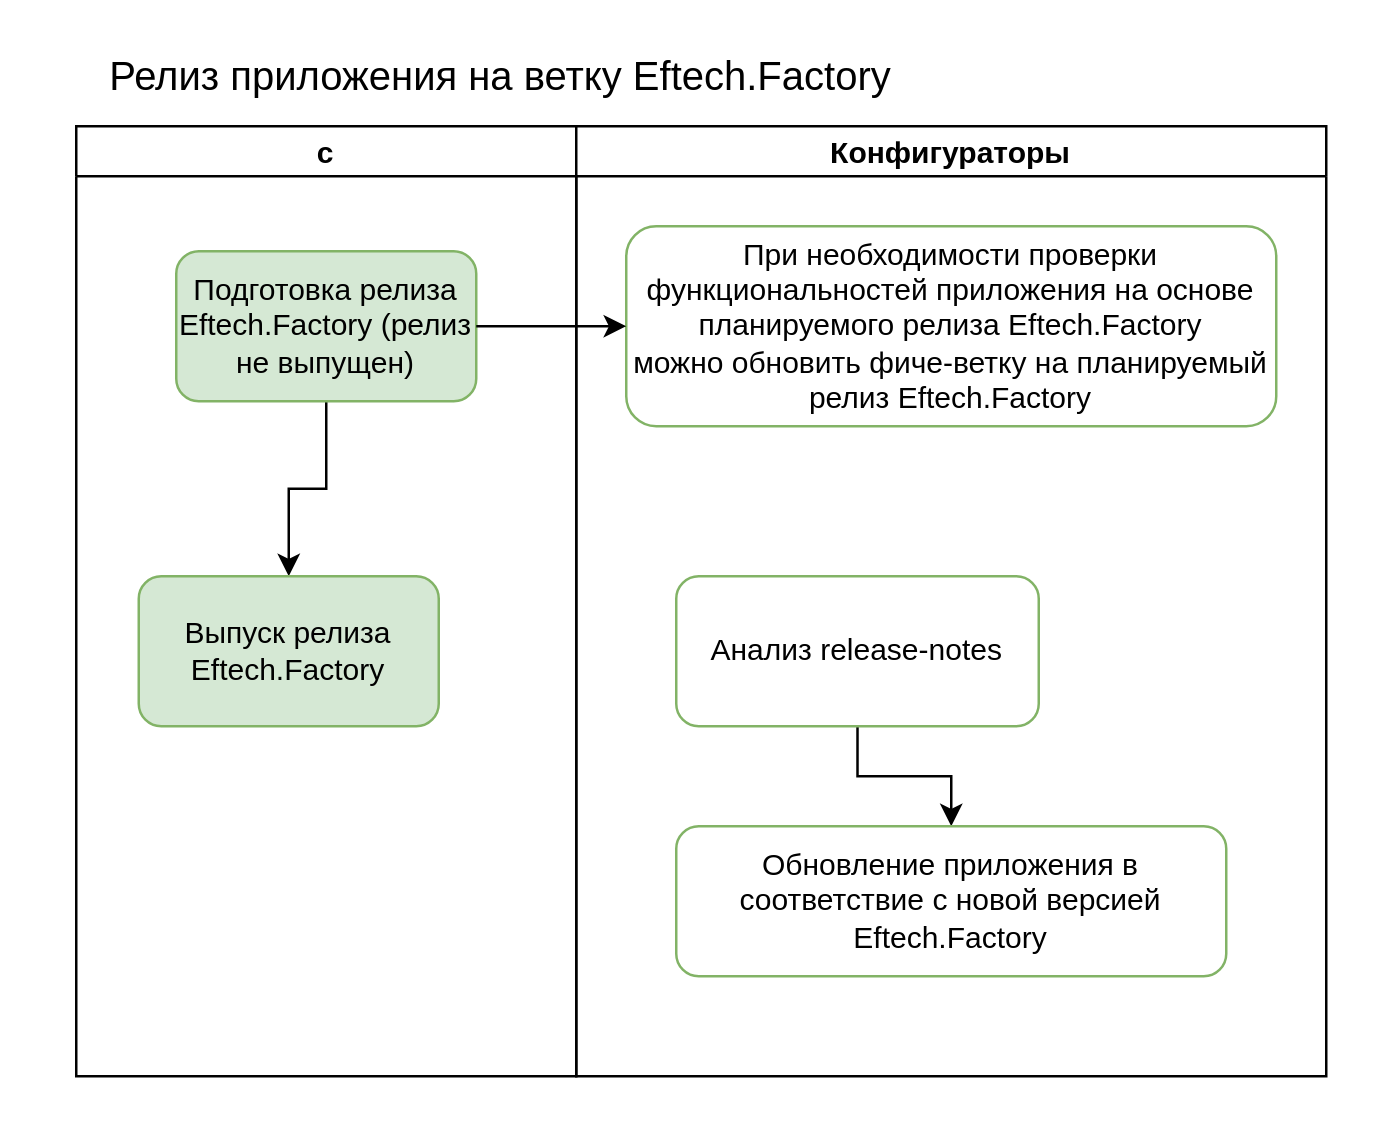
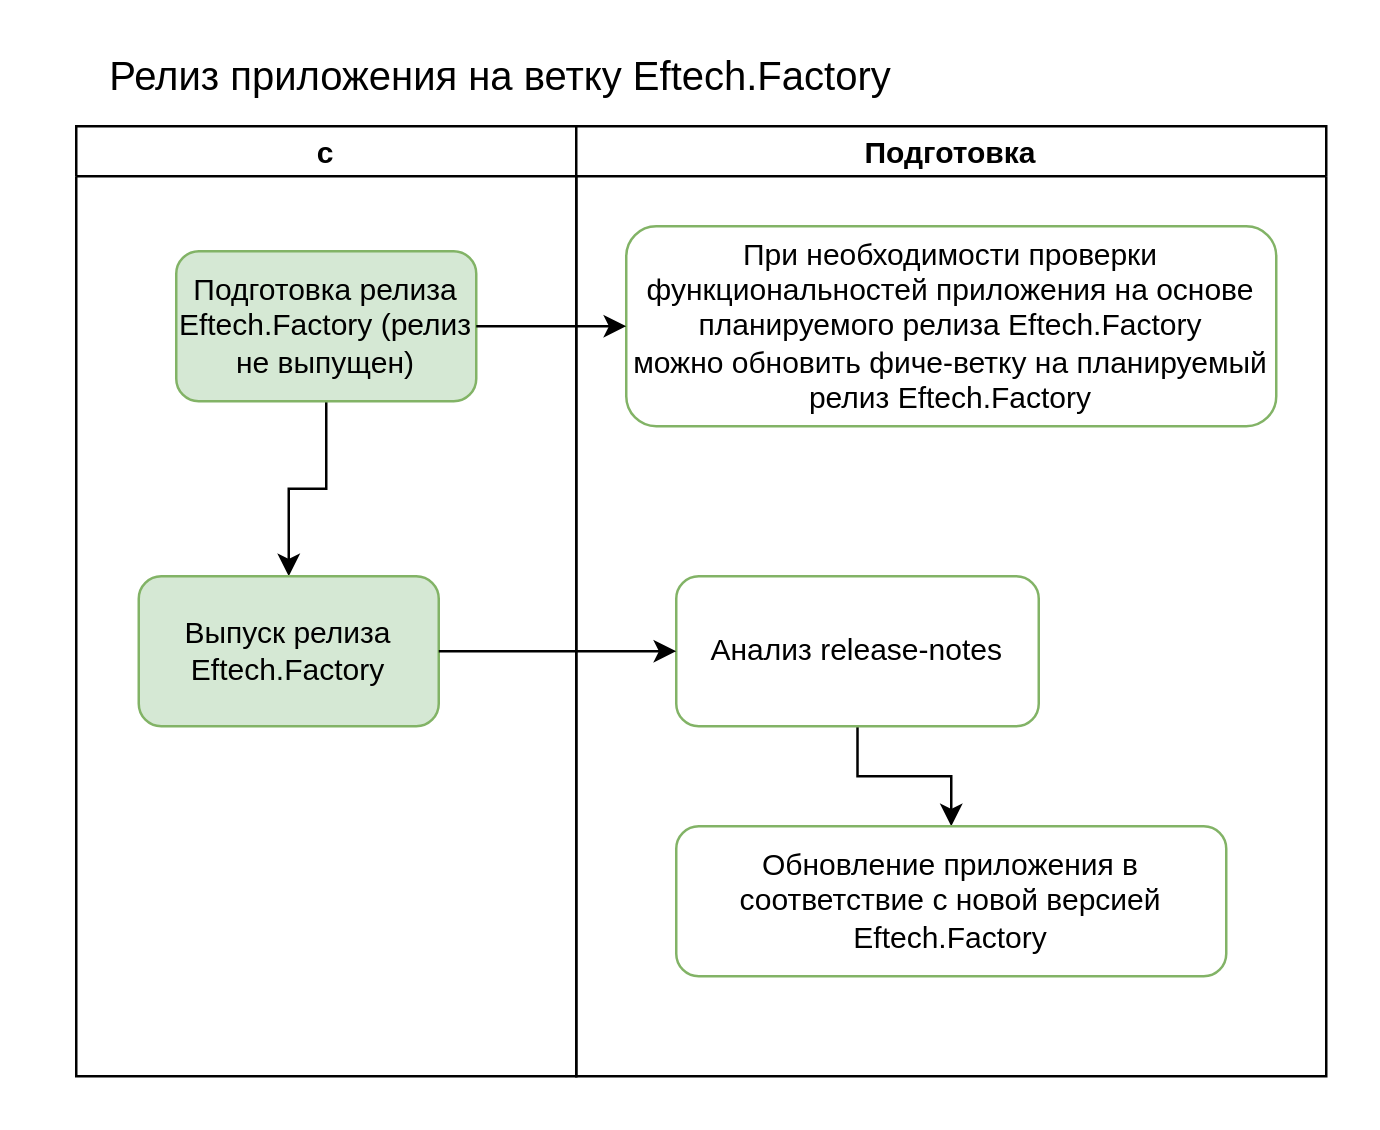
(950, 153) -> (950, 153)
none -> (505, 651)
